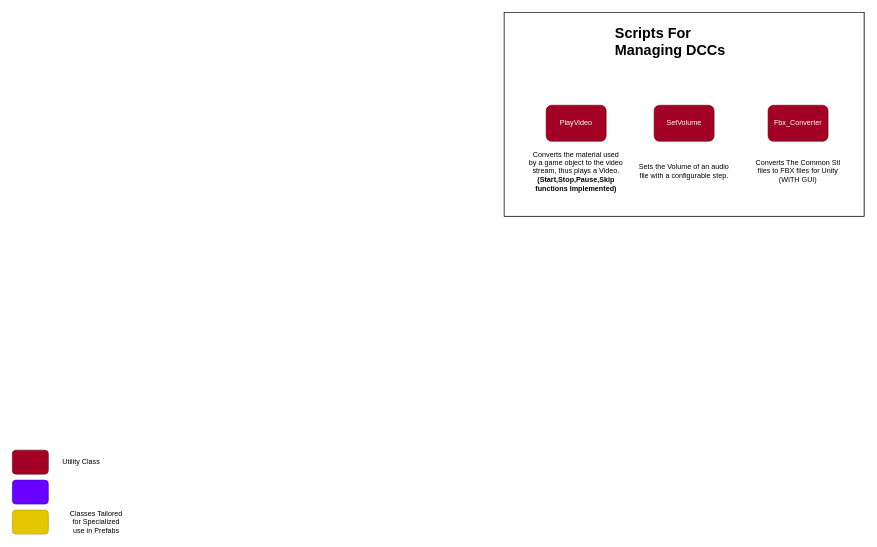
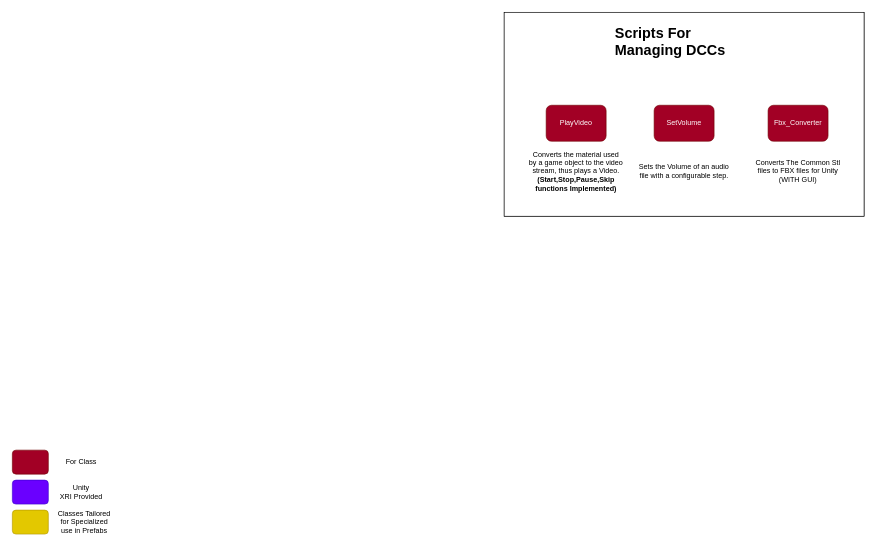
(81, 462) -> (81, 462)
none -> (81, 492)
(96, 522) -> (84, 522)
